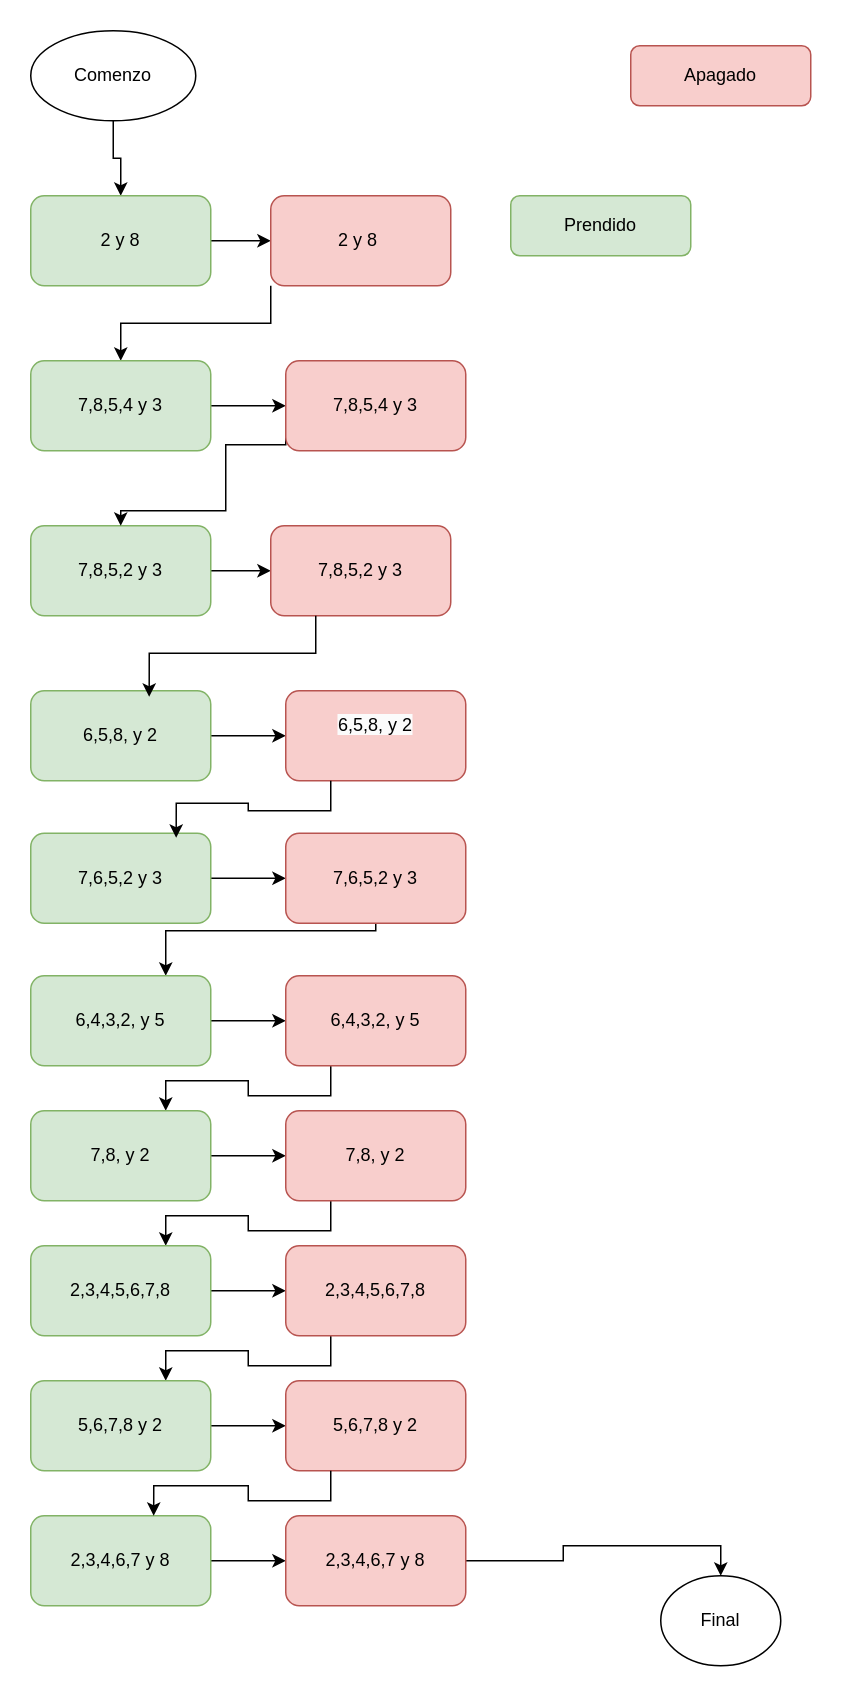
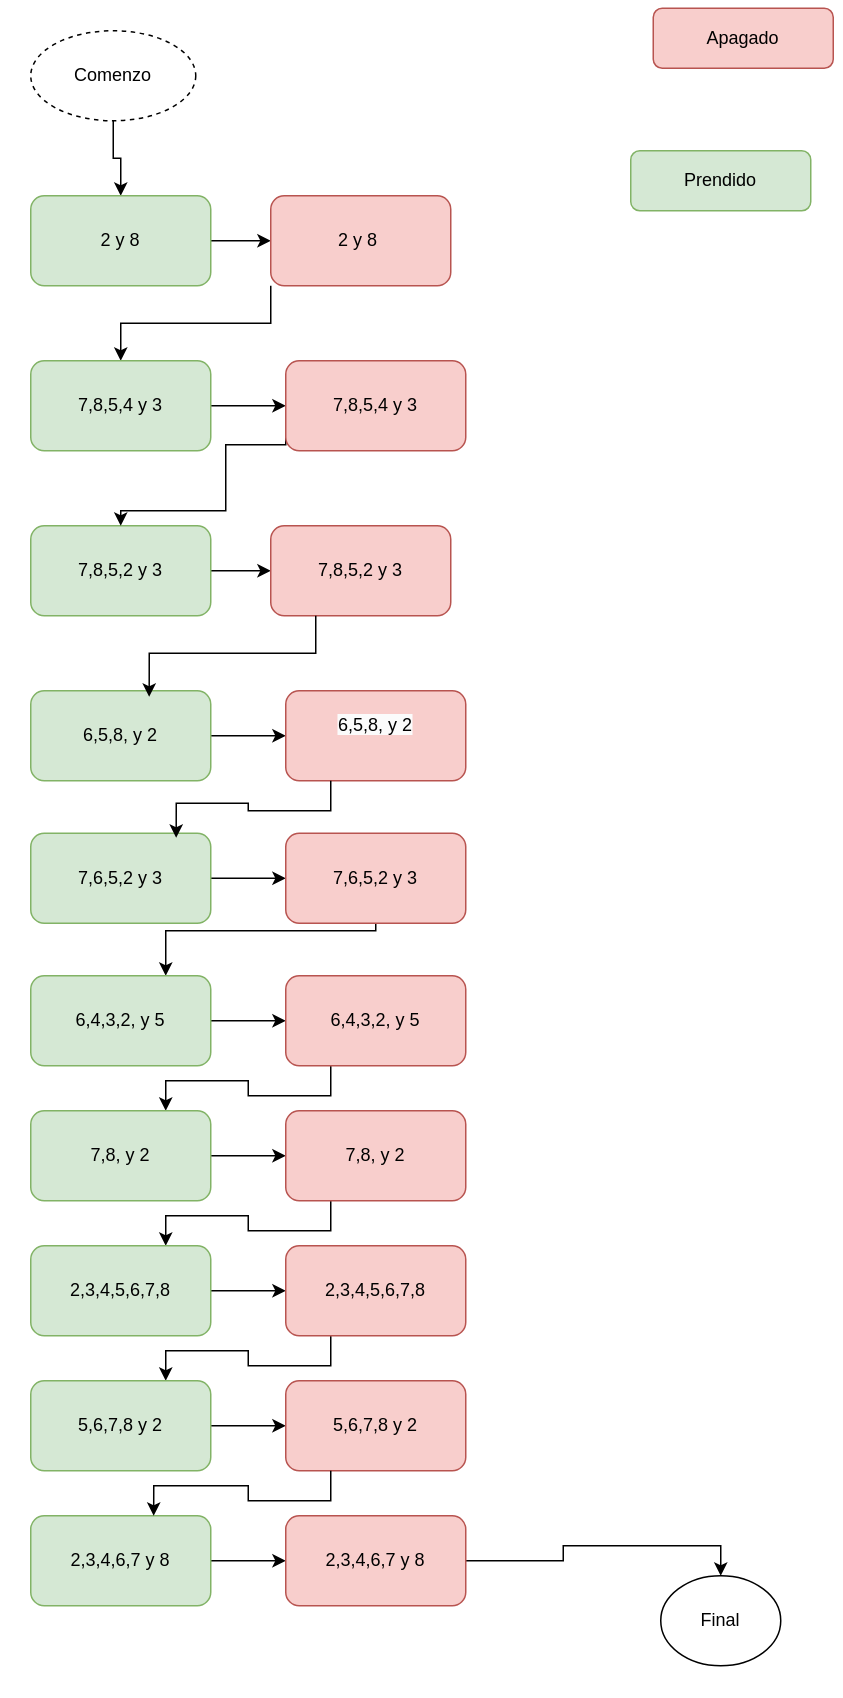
(113, 76) -> (113, 76)
(721, 76) -> (743, 38)
(601, 226) -> (721, 181)
